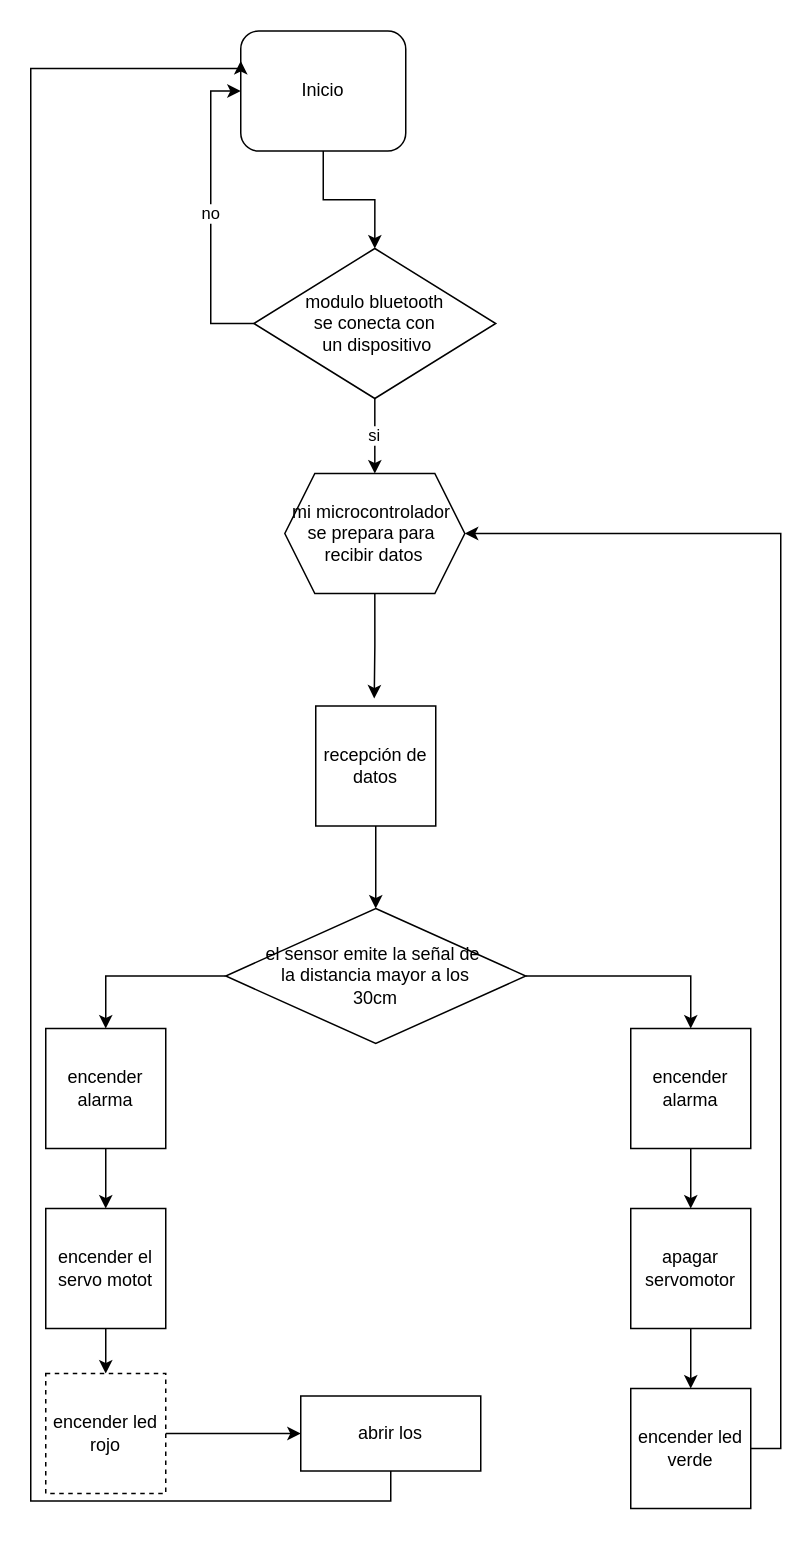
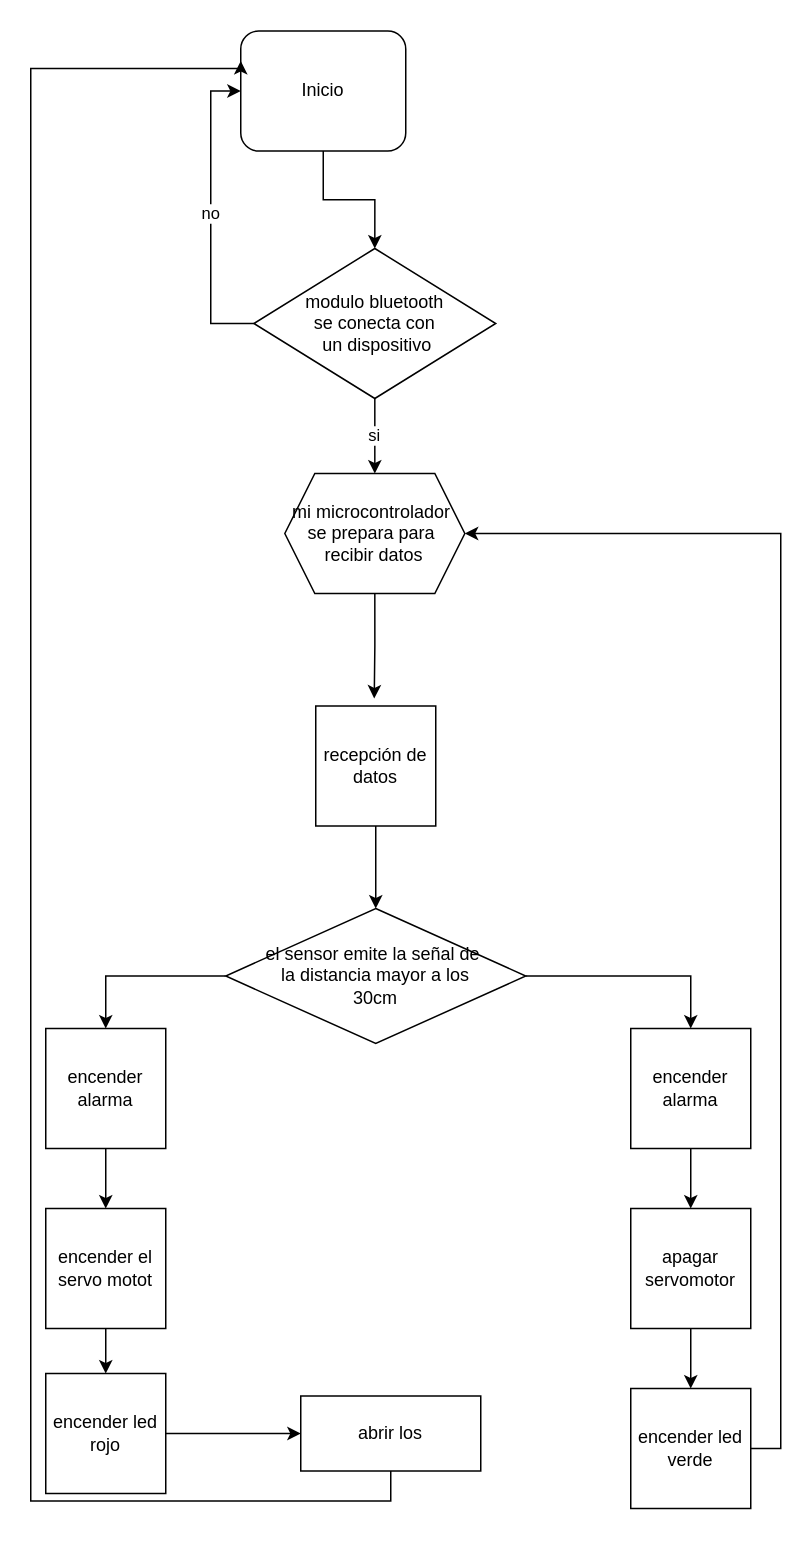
(106, 1433) -> (106, 1433)
